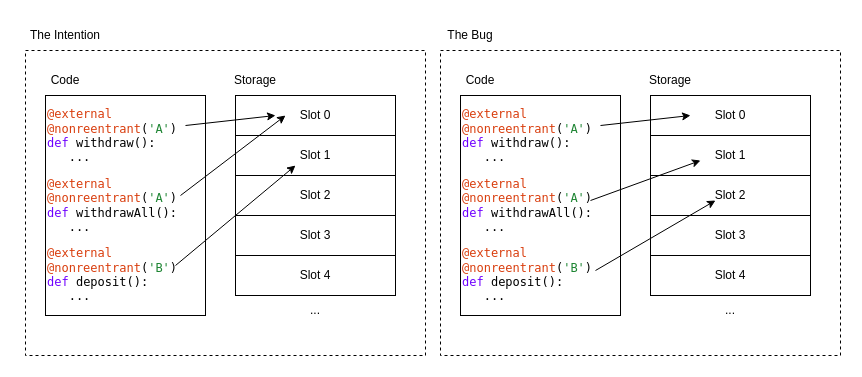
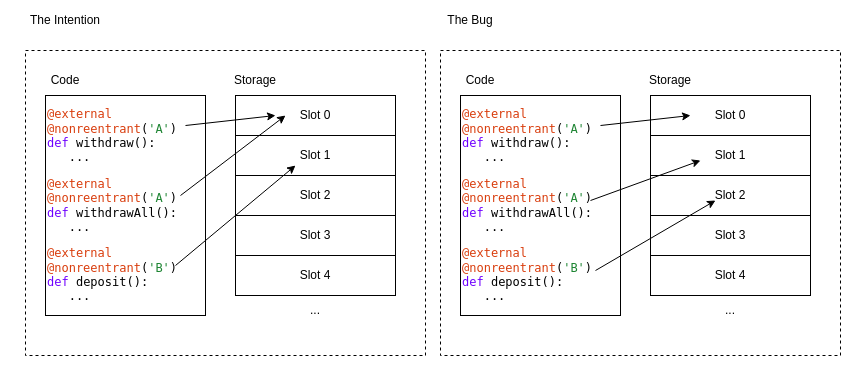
(66, 36) -> (66, 21)
(471, 36) -> (471, 21)
